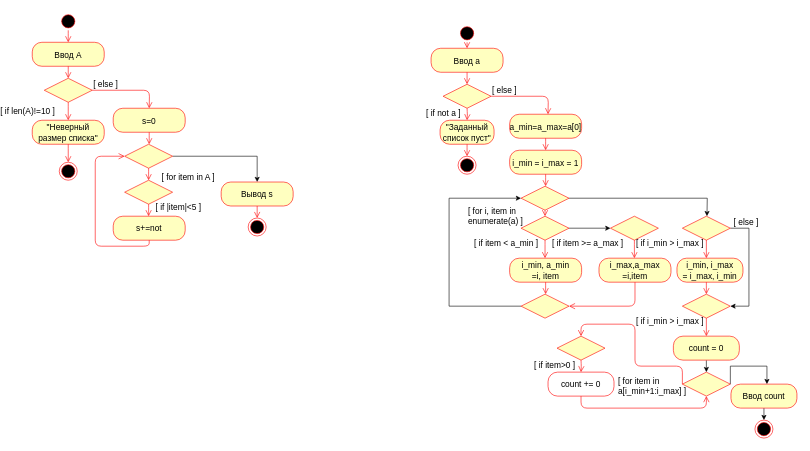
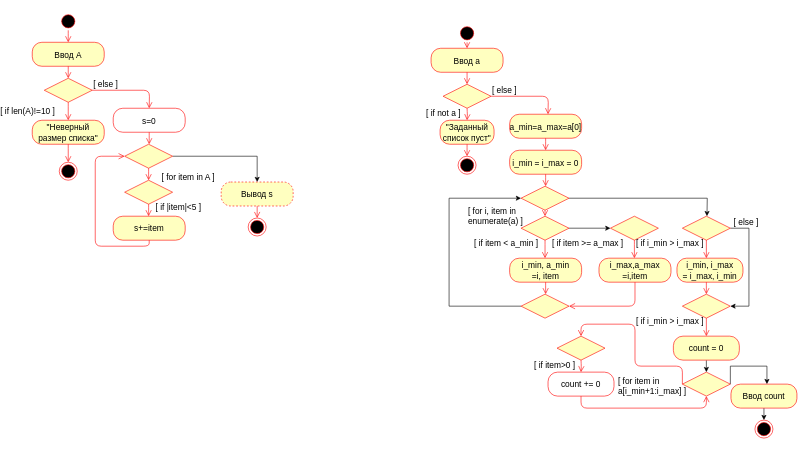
(149, 120) -> (149, 120)
(545, 163) -> (545, 163)
(257, 194) -> (257, 194)
(149, 229) -> (149, 229)
